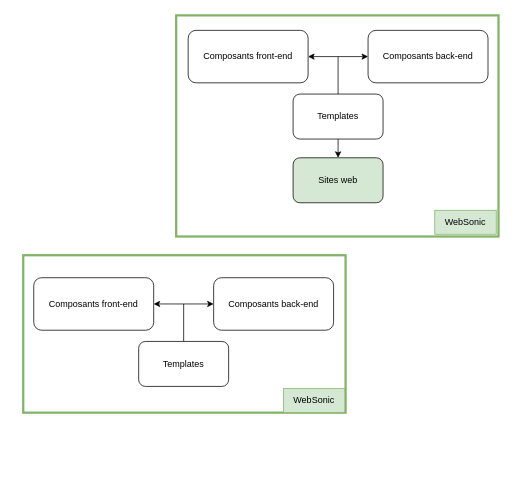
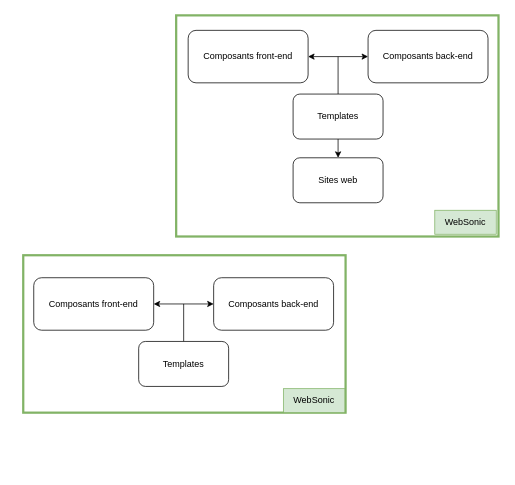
(338, 180) -> (338, 180)
